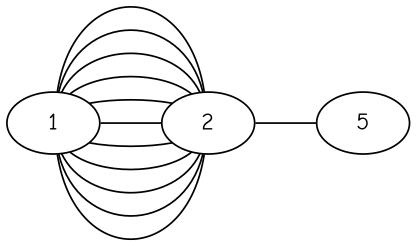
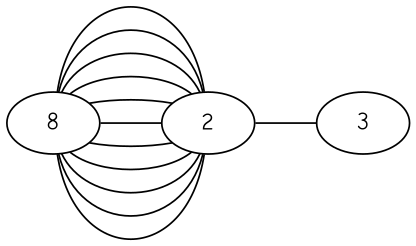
(53, 123) -> (53, 123)
(363, 123) -> (363, 123)
